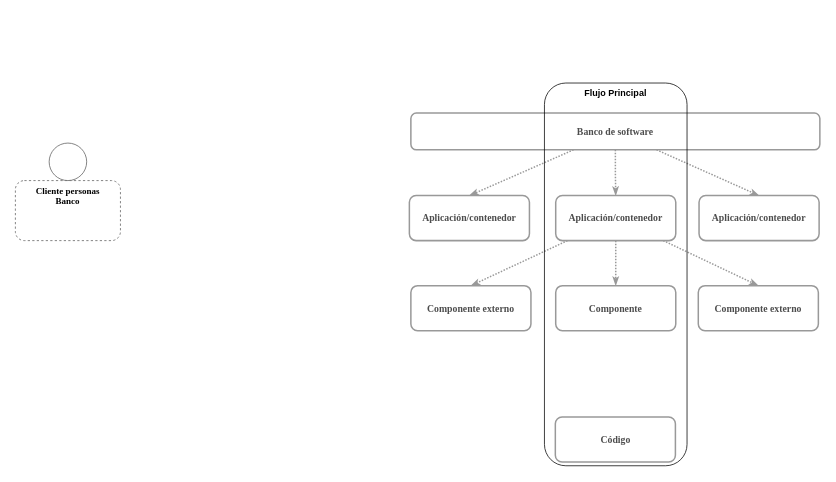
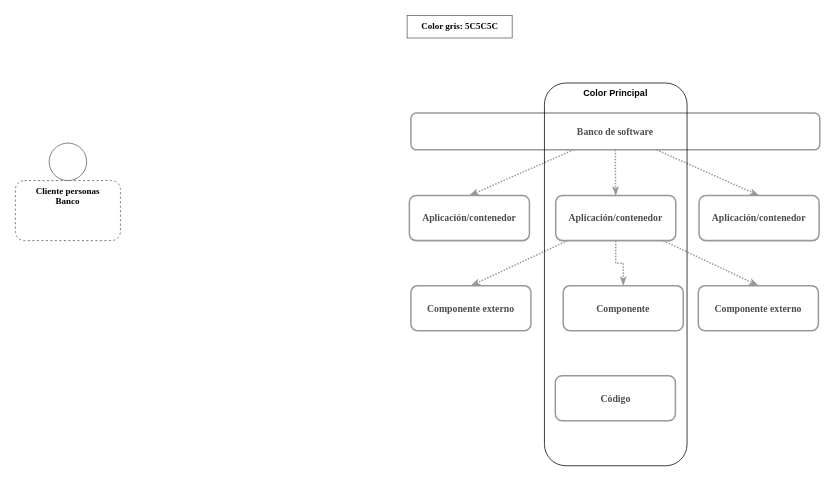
none -> (459, 27)
(615, 94) -> (615, 94)
(615, 308) -> (623, 308)
(615, 439) -> (615, 398)
